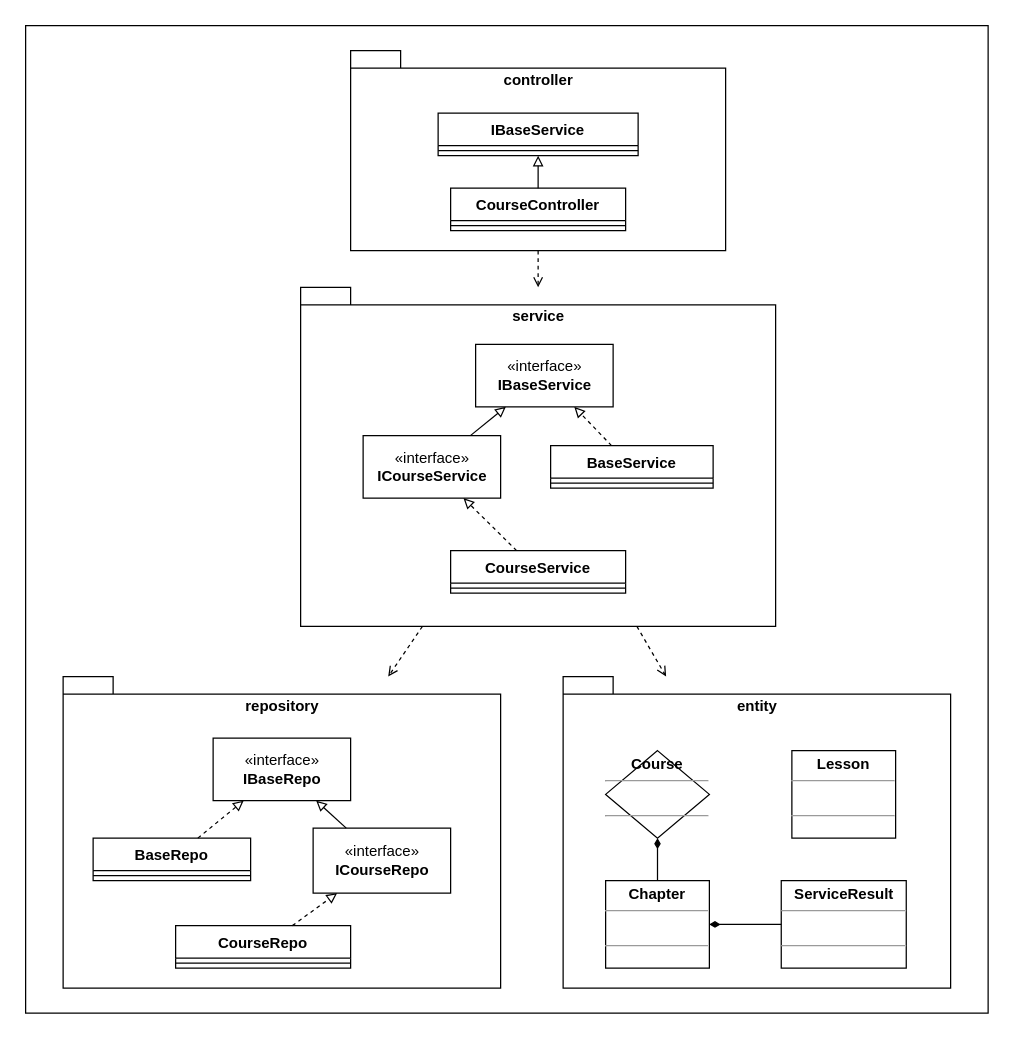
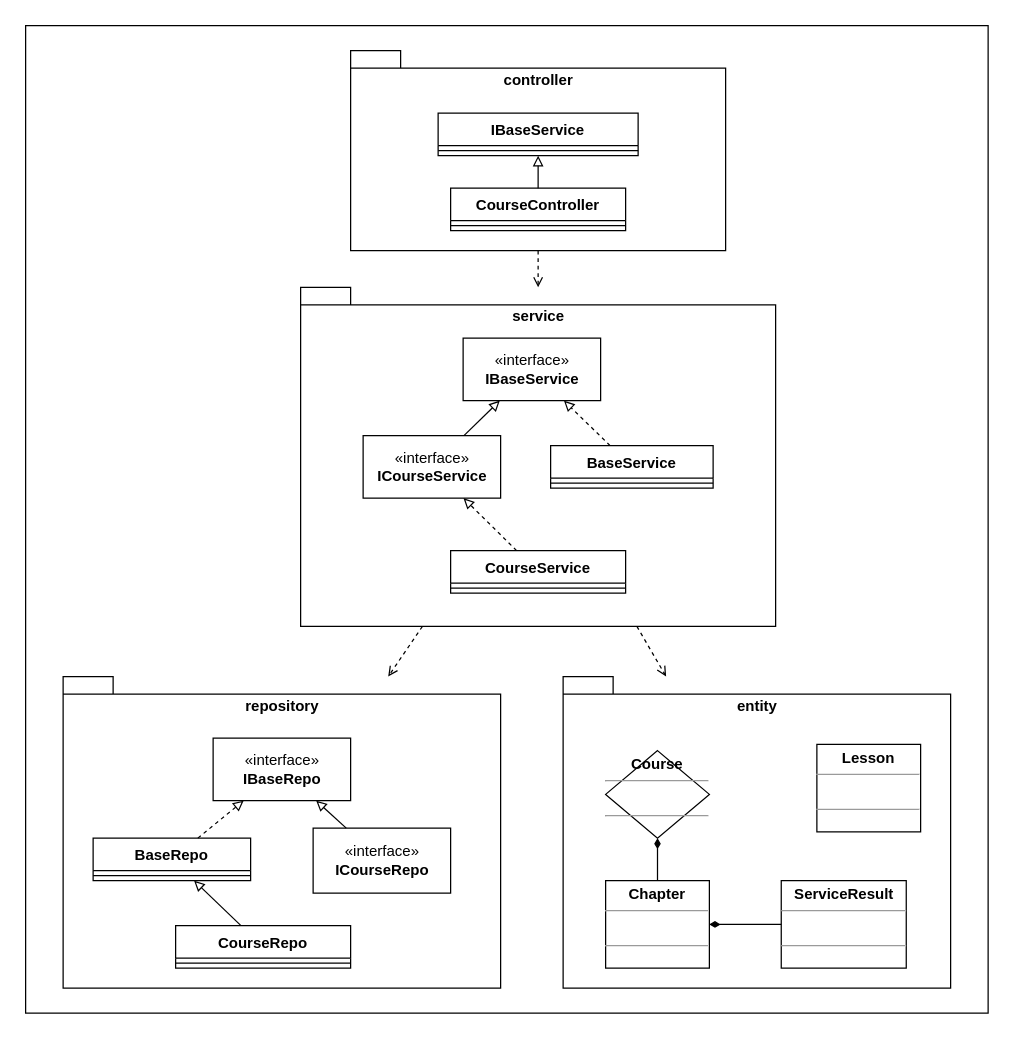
(544, 376) -> (532, 369)
(844, 794) -> (869, 788)
none -> (221, 907)
(310, 913) -> none
